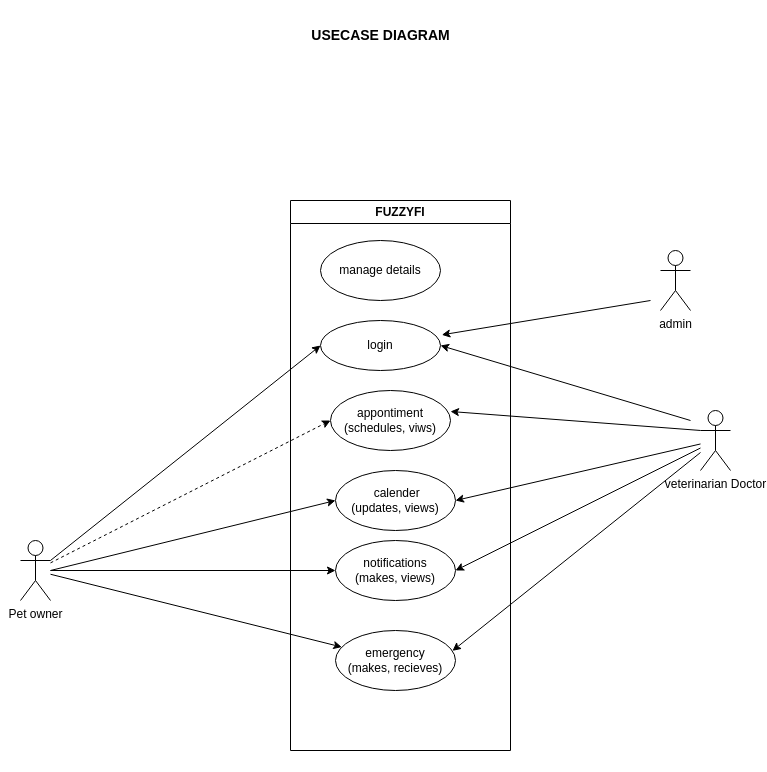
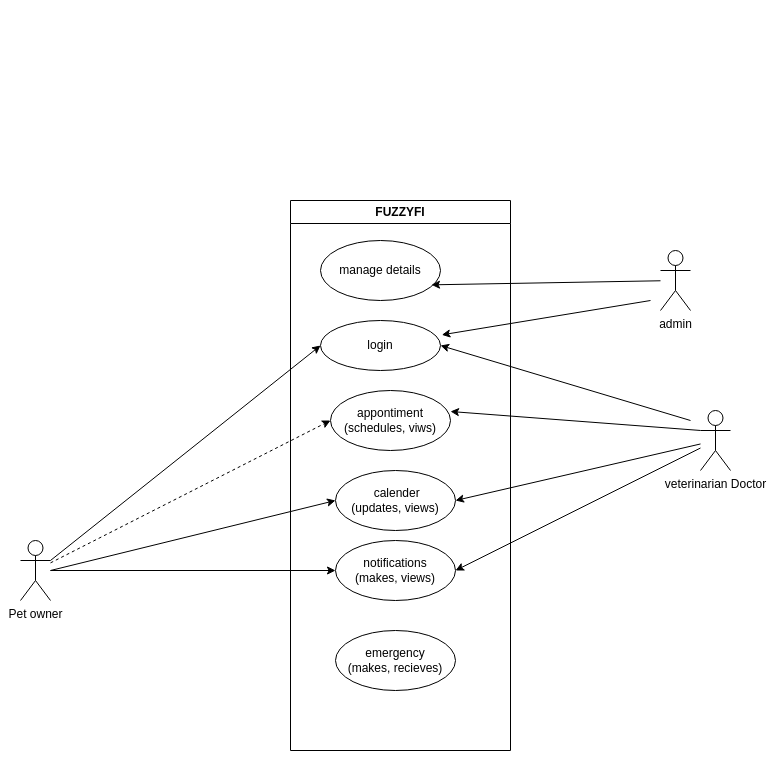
(381, 36) -> none
none -> (549, 283)
(579, 549) -> none
(193, 610) -> none
